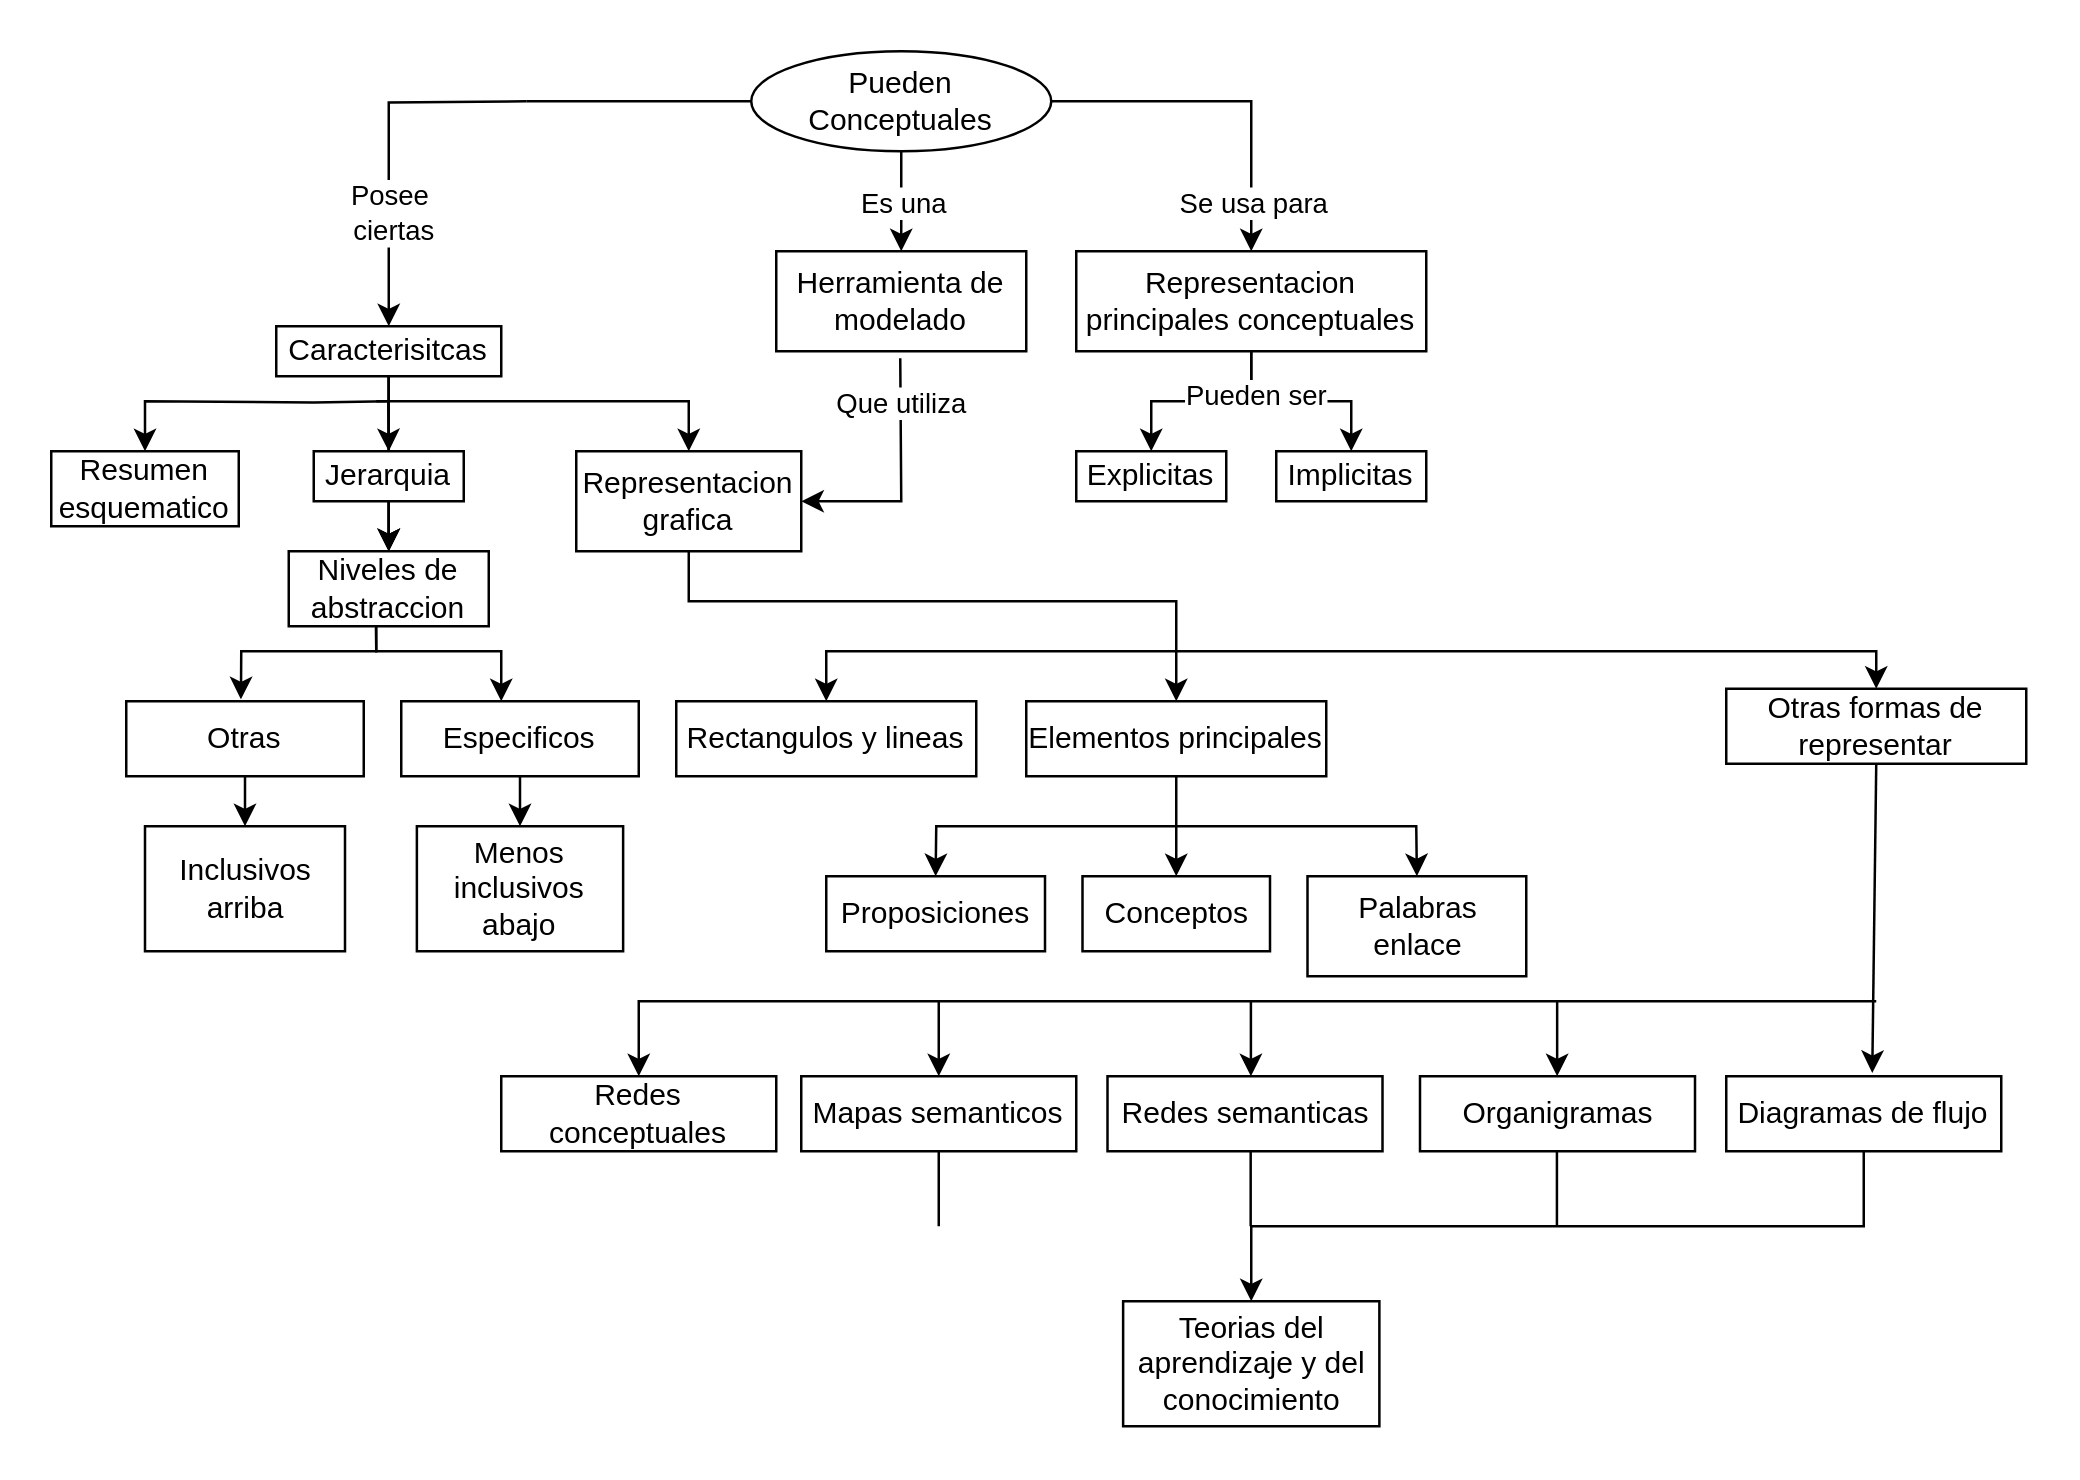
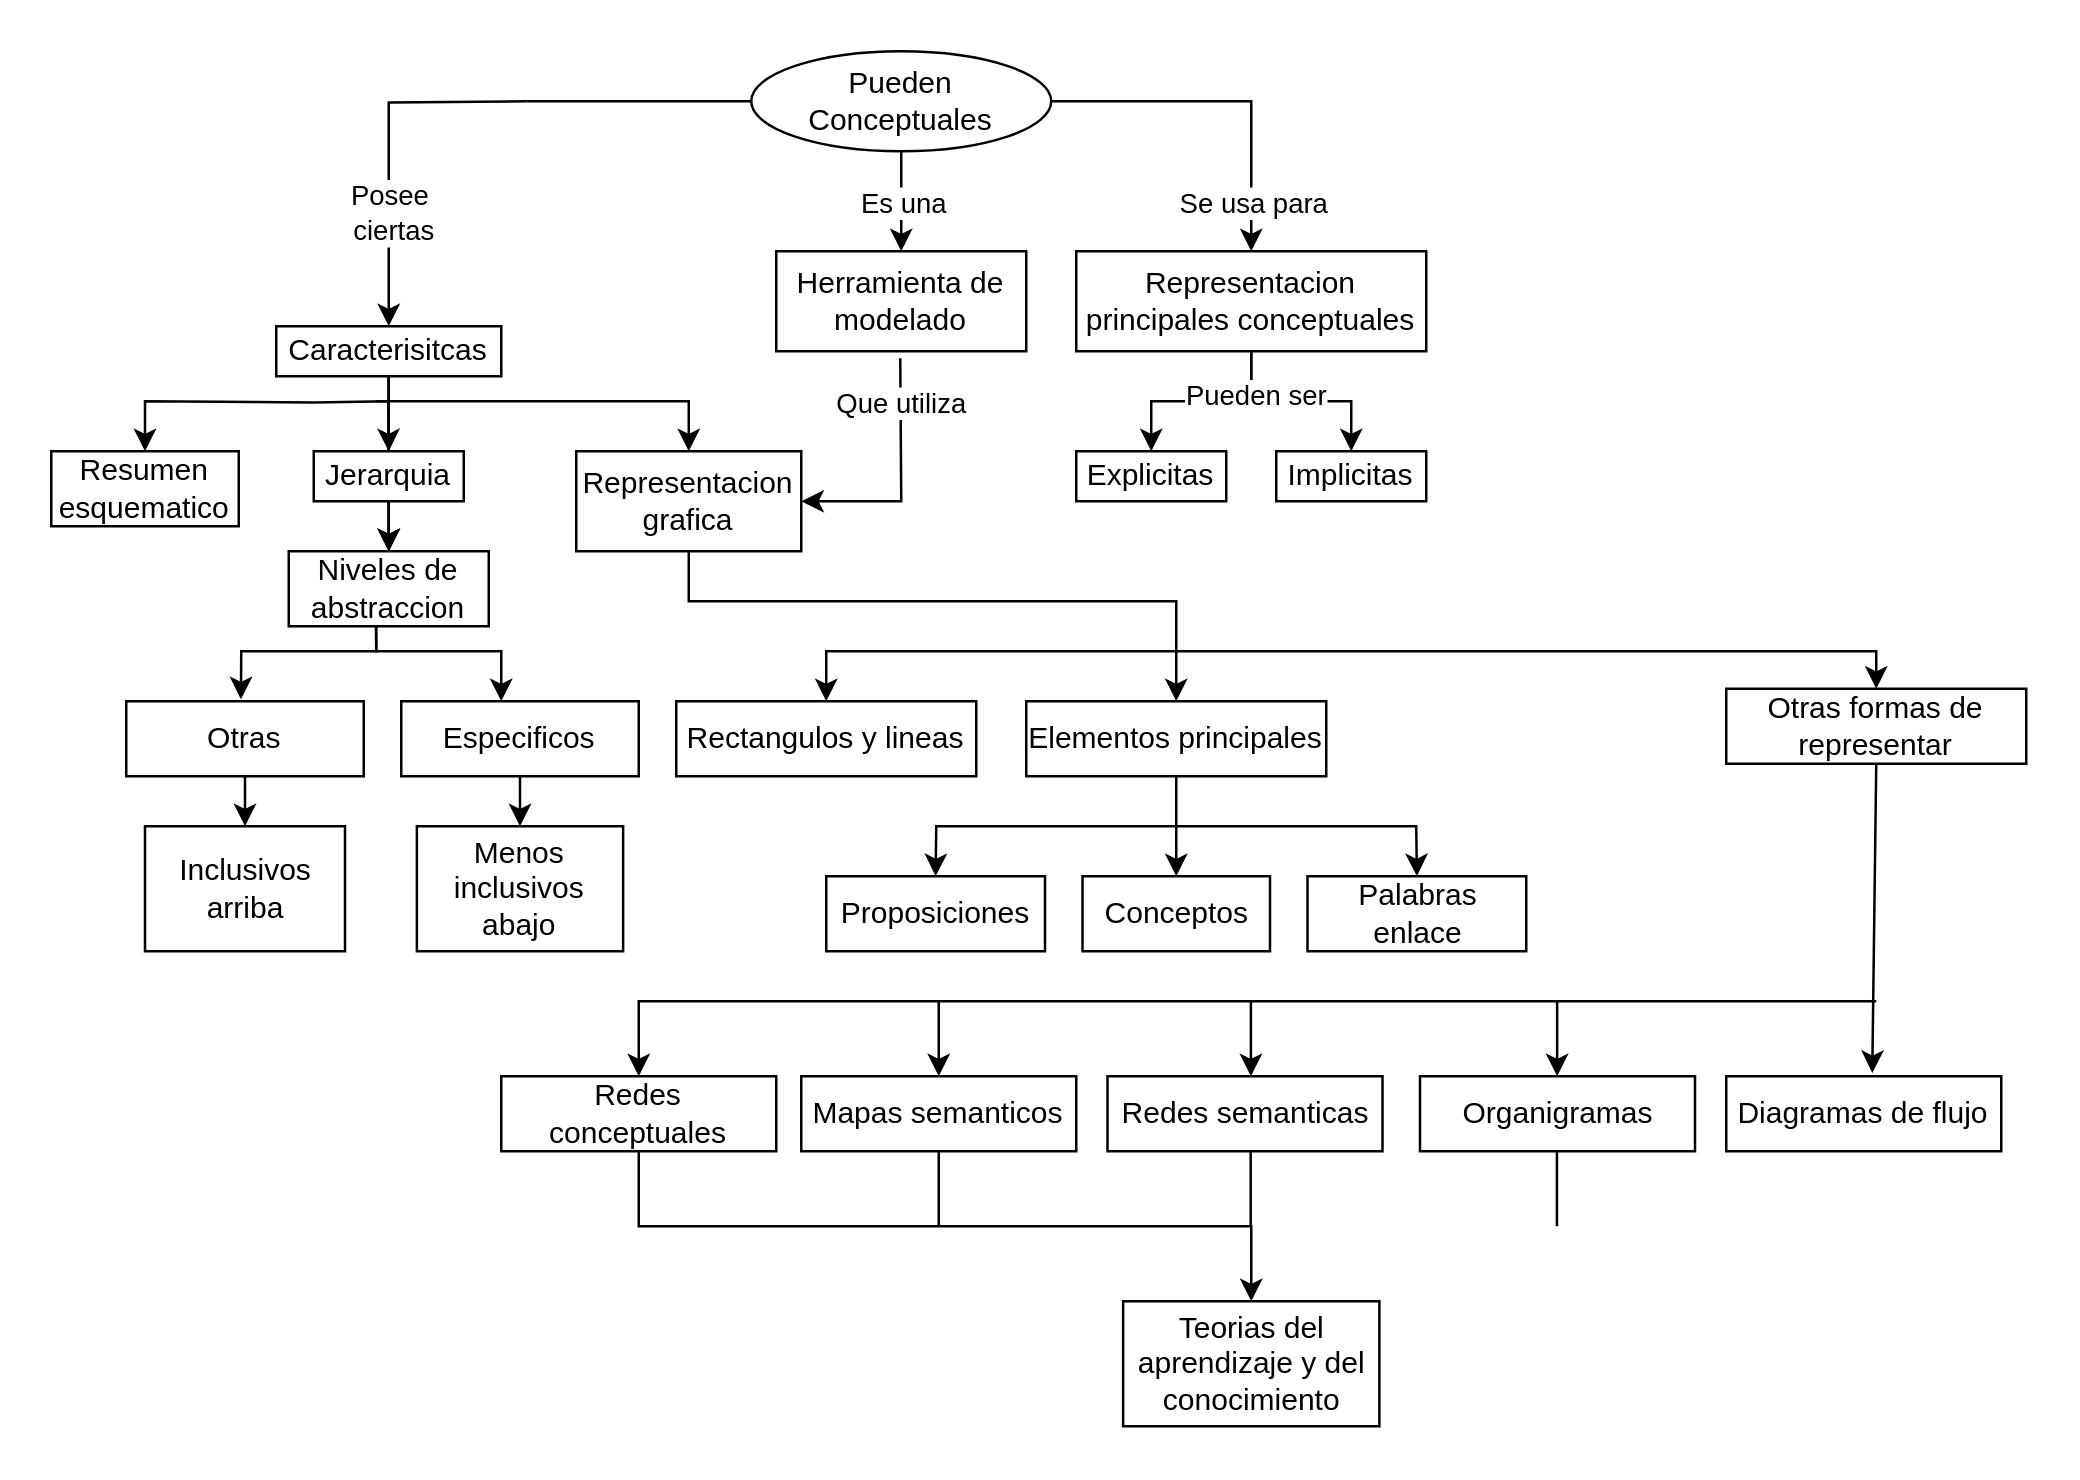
(1417, 926) -> (1417, 914)
none -> (748, 1226)
(1750, 1226) -> none
